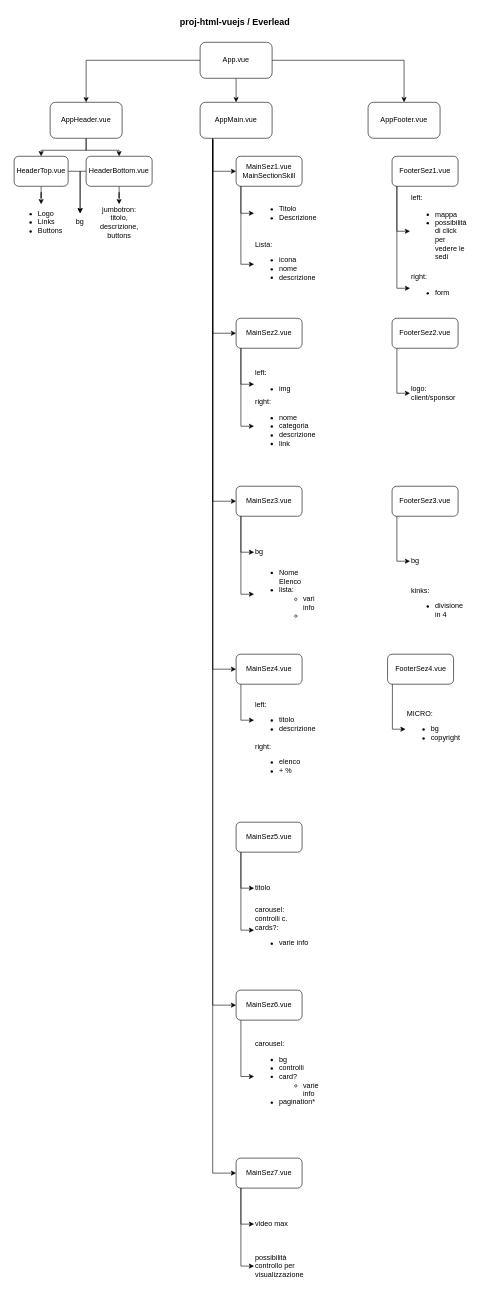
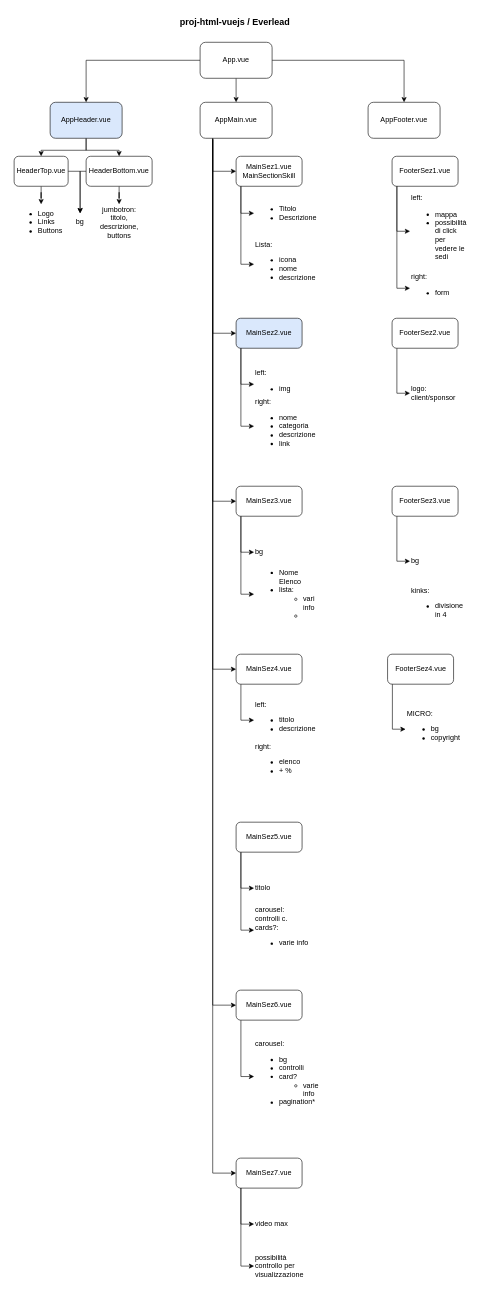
(86, 120) -> (86, 120)
(269, 333) -> (269, 333)
